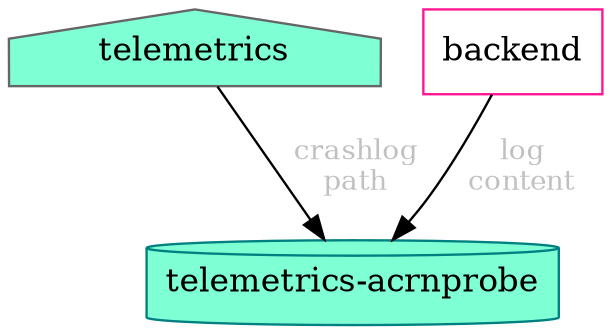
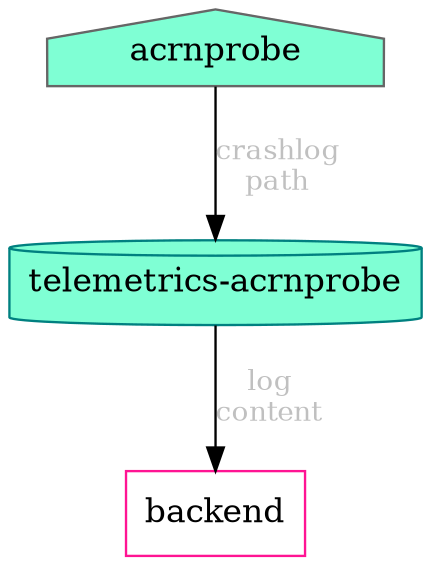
(195, 52) -> (216, 52)
(454, 160) -> (216, 386)
